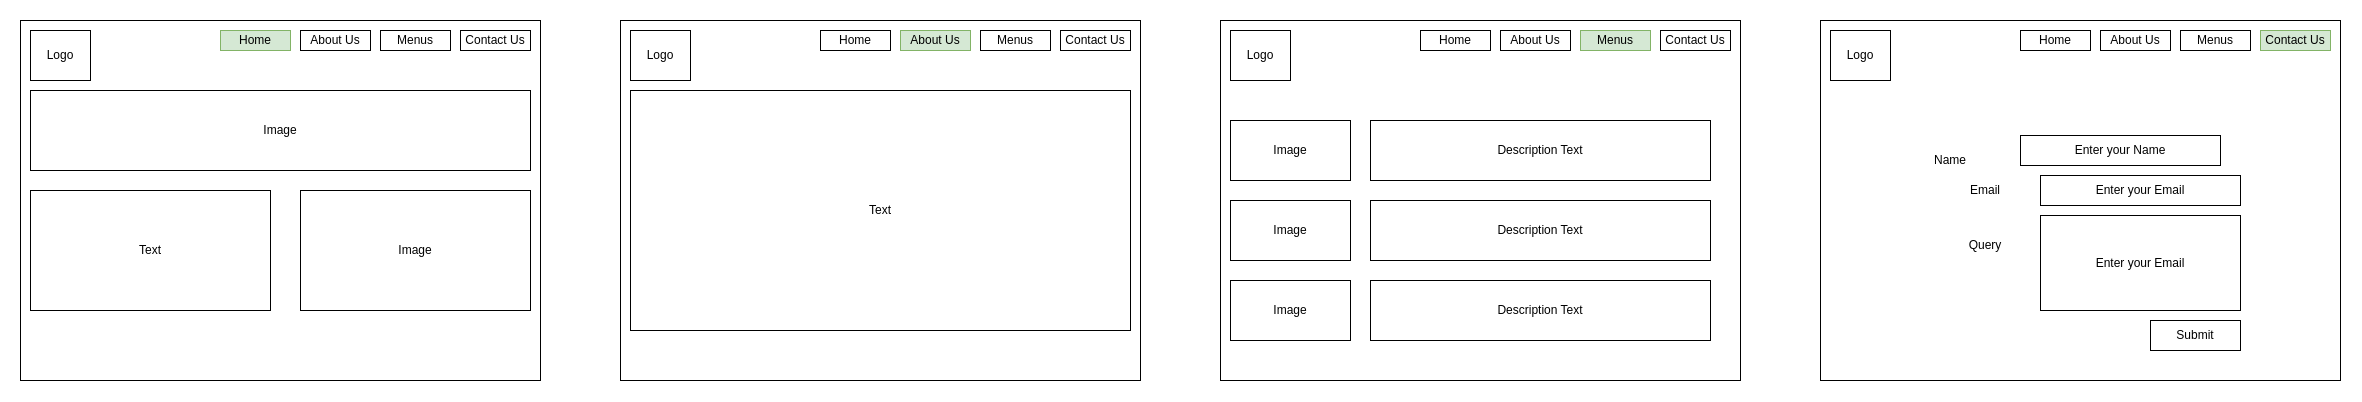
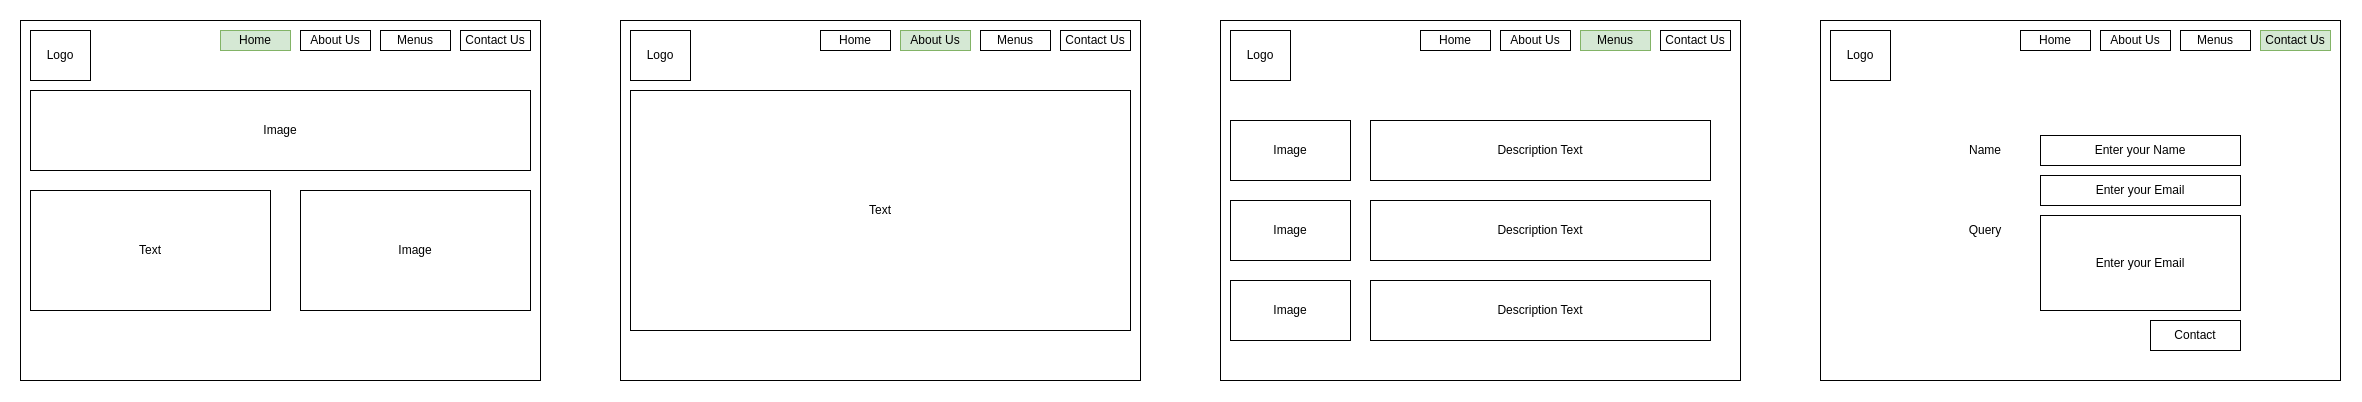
(2121, 151) -> (2141, 151)
(1951, 161) -> (1986, 151)
(1986, 191) -> none
(1986, 246) -> (1986, 231)
(2196, 336) -> (2196, 336)
